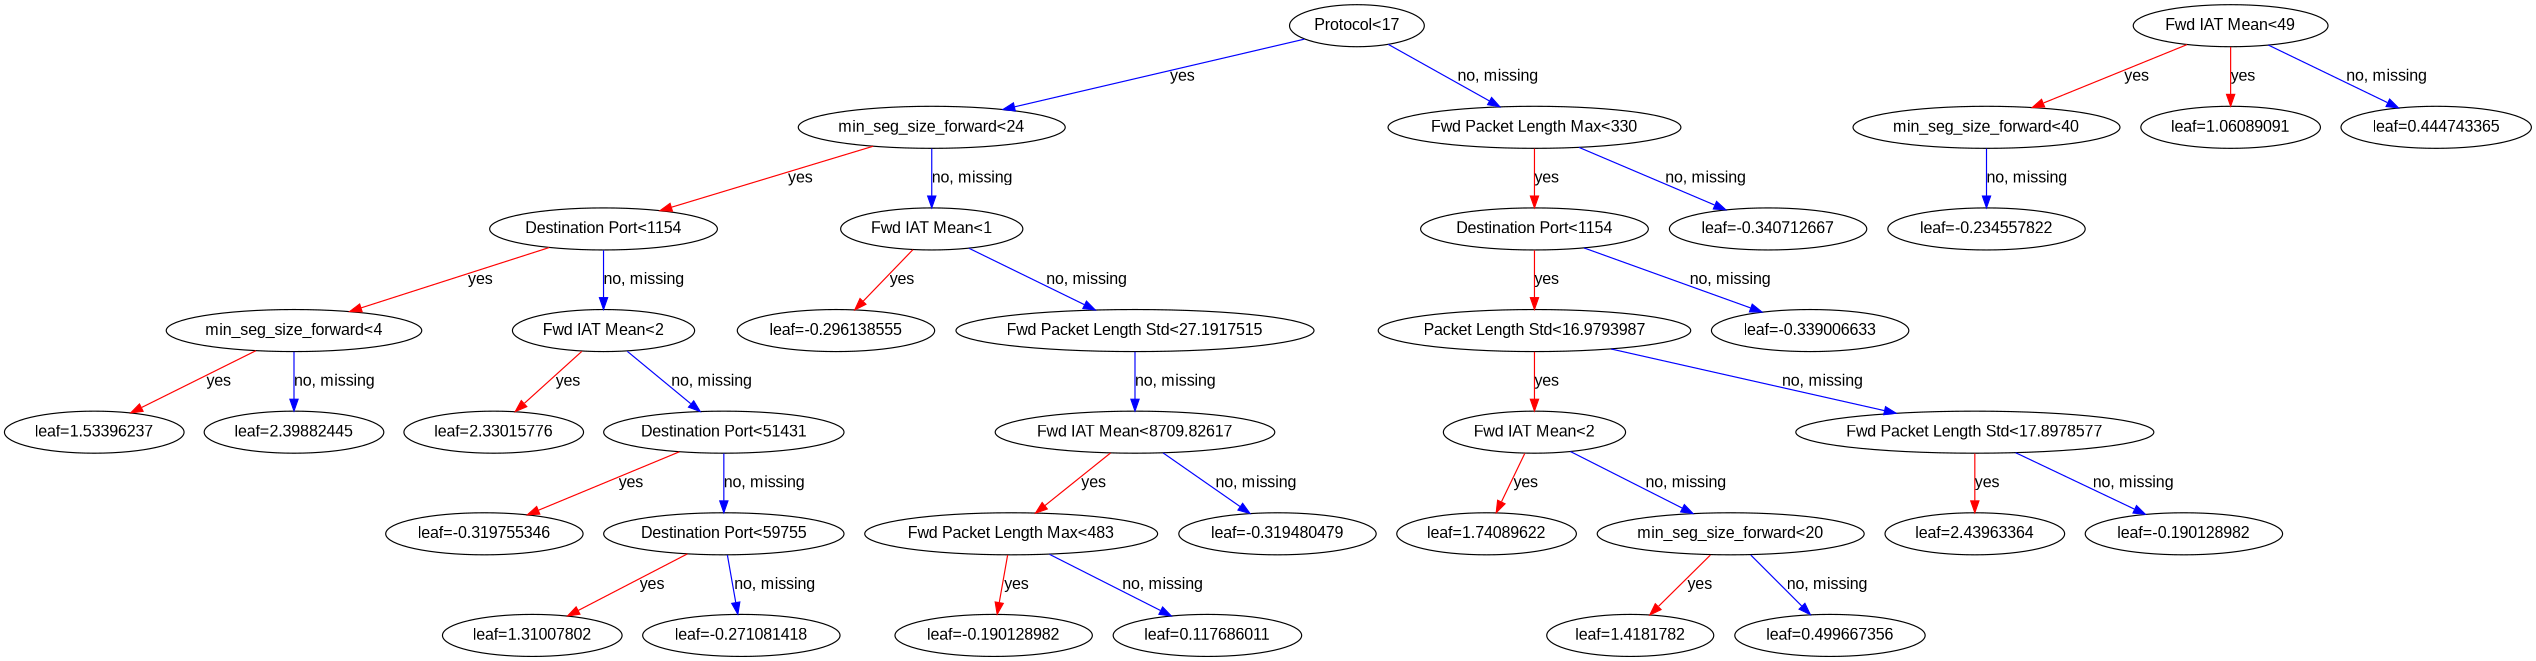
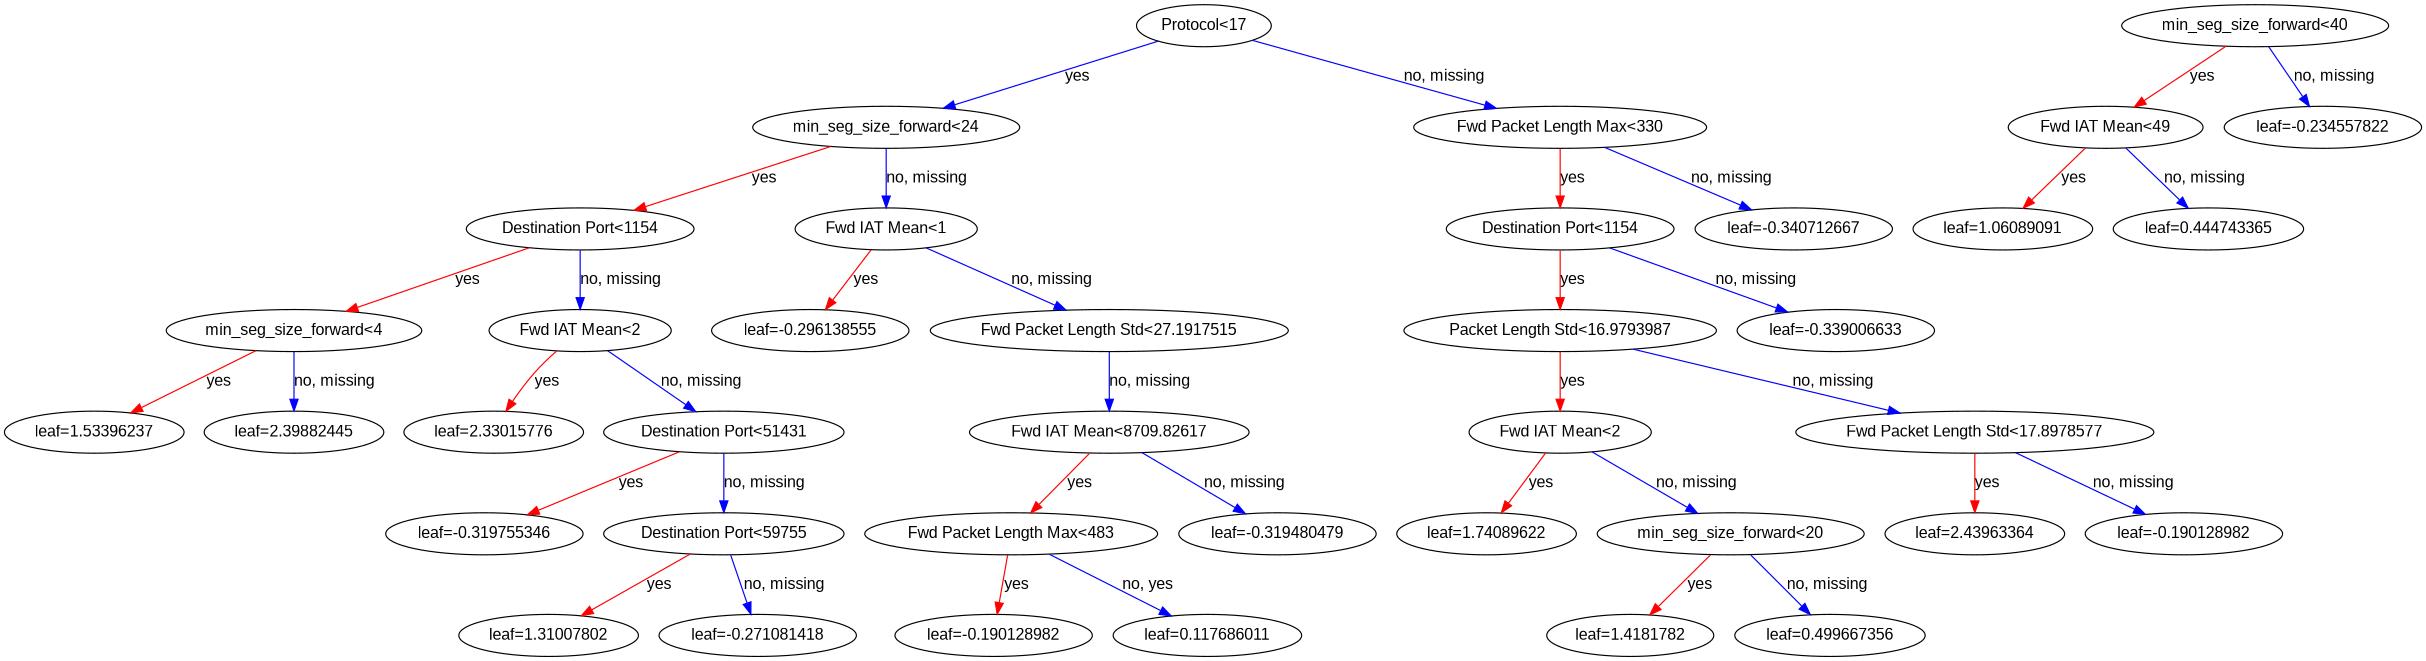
(2115, 74) -> (2185, 73)
(1163, 585) -> (1148, 585)
